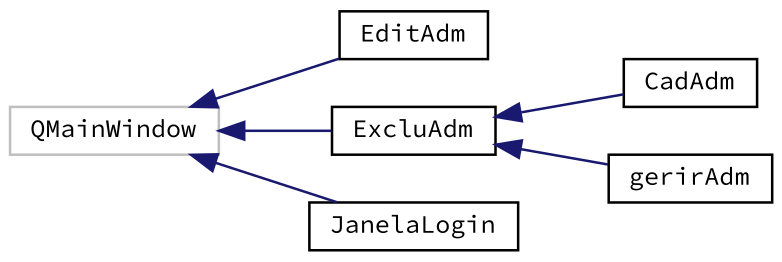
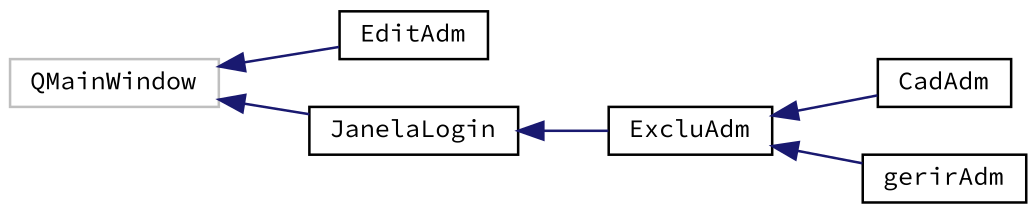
(288, 131) -> (576, 131)
